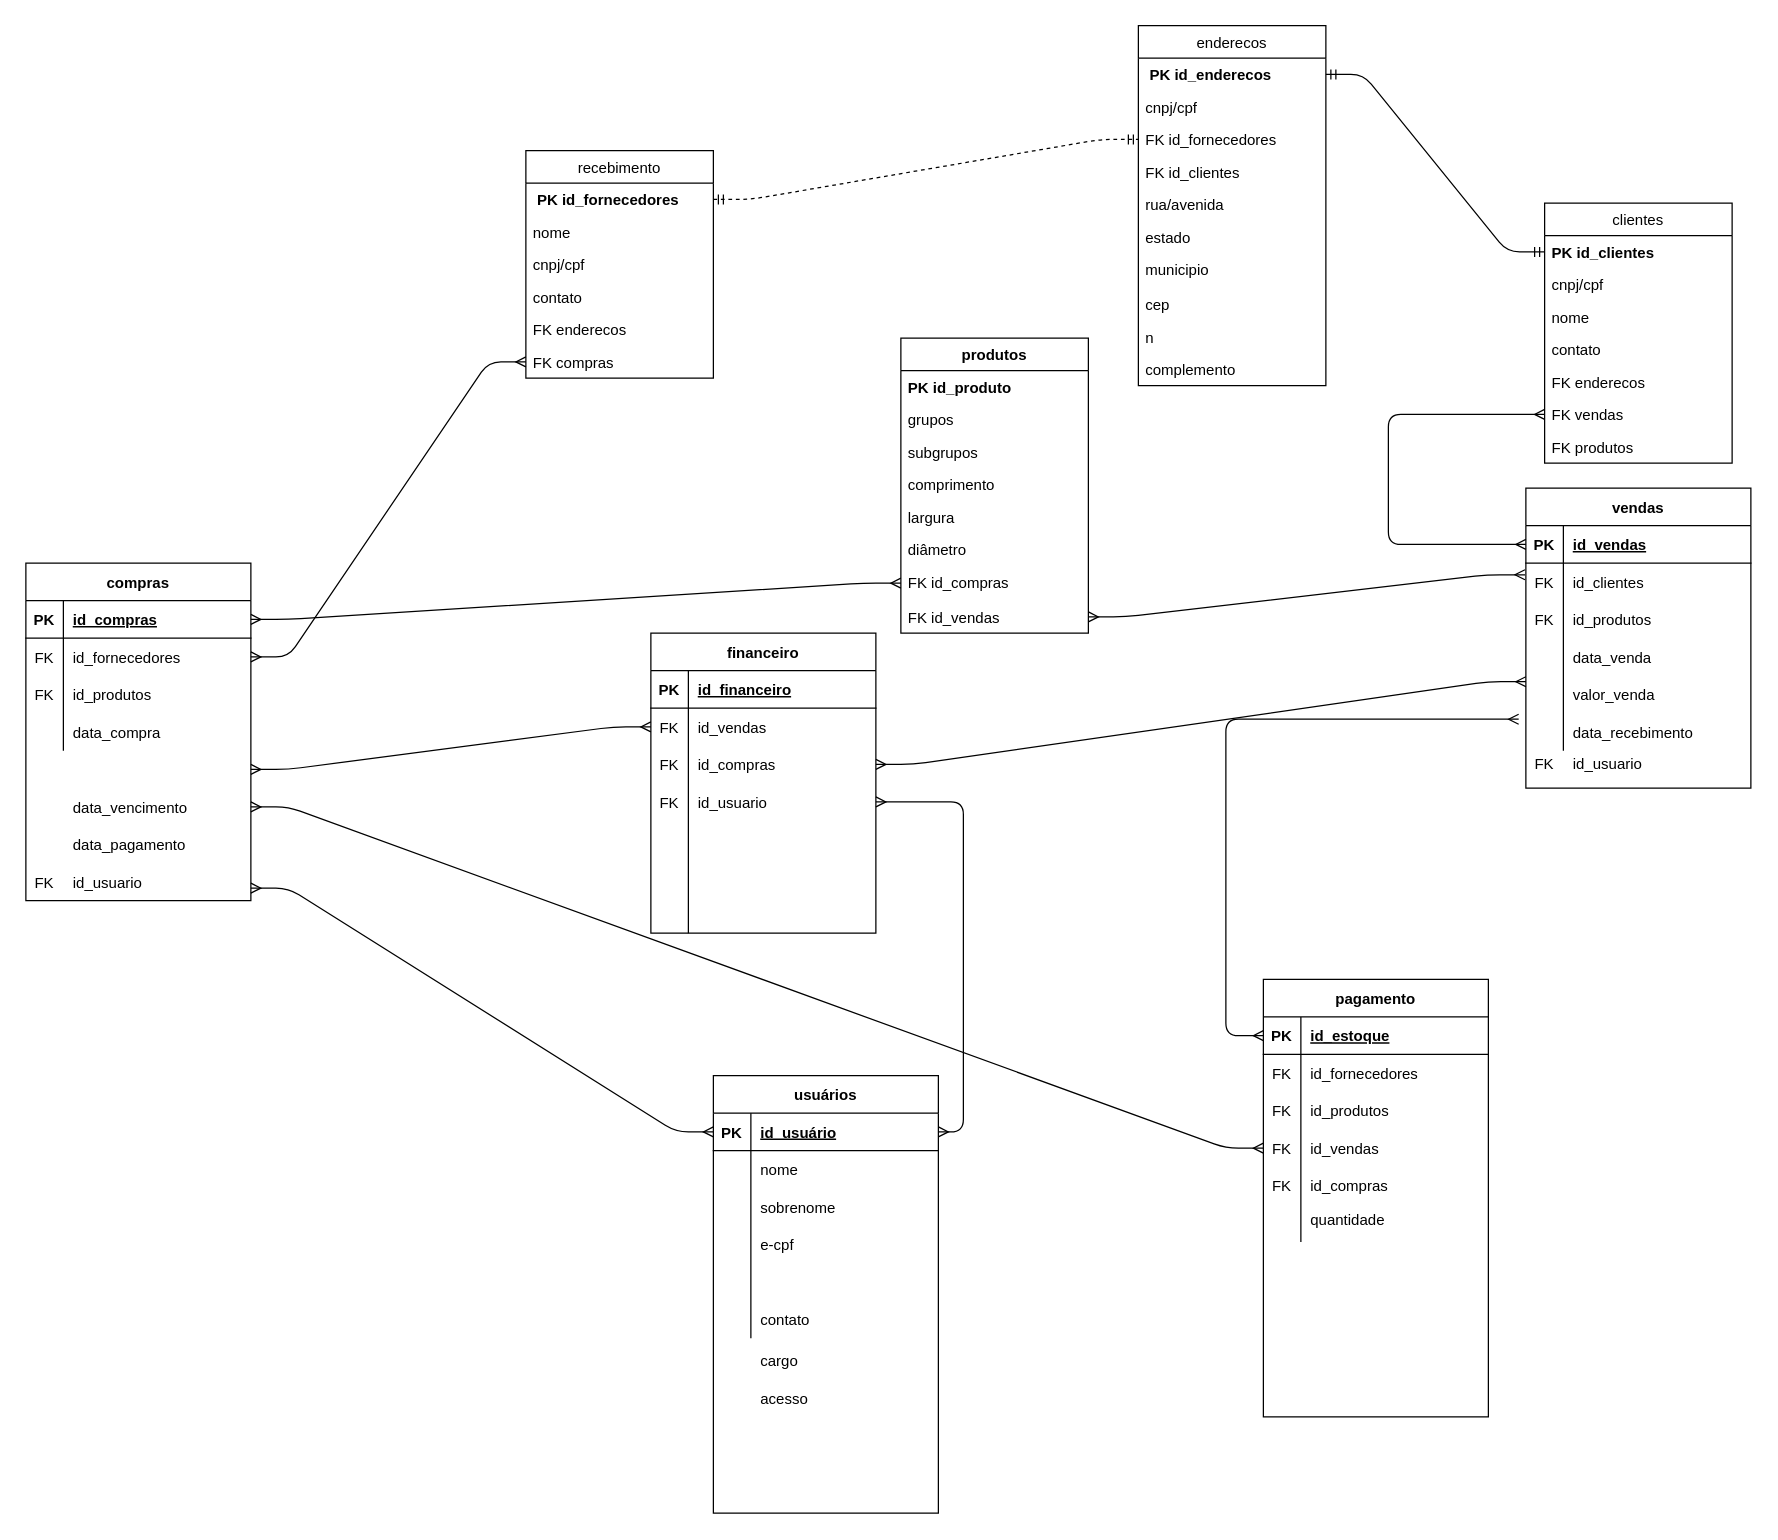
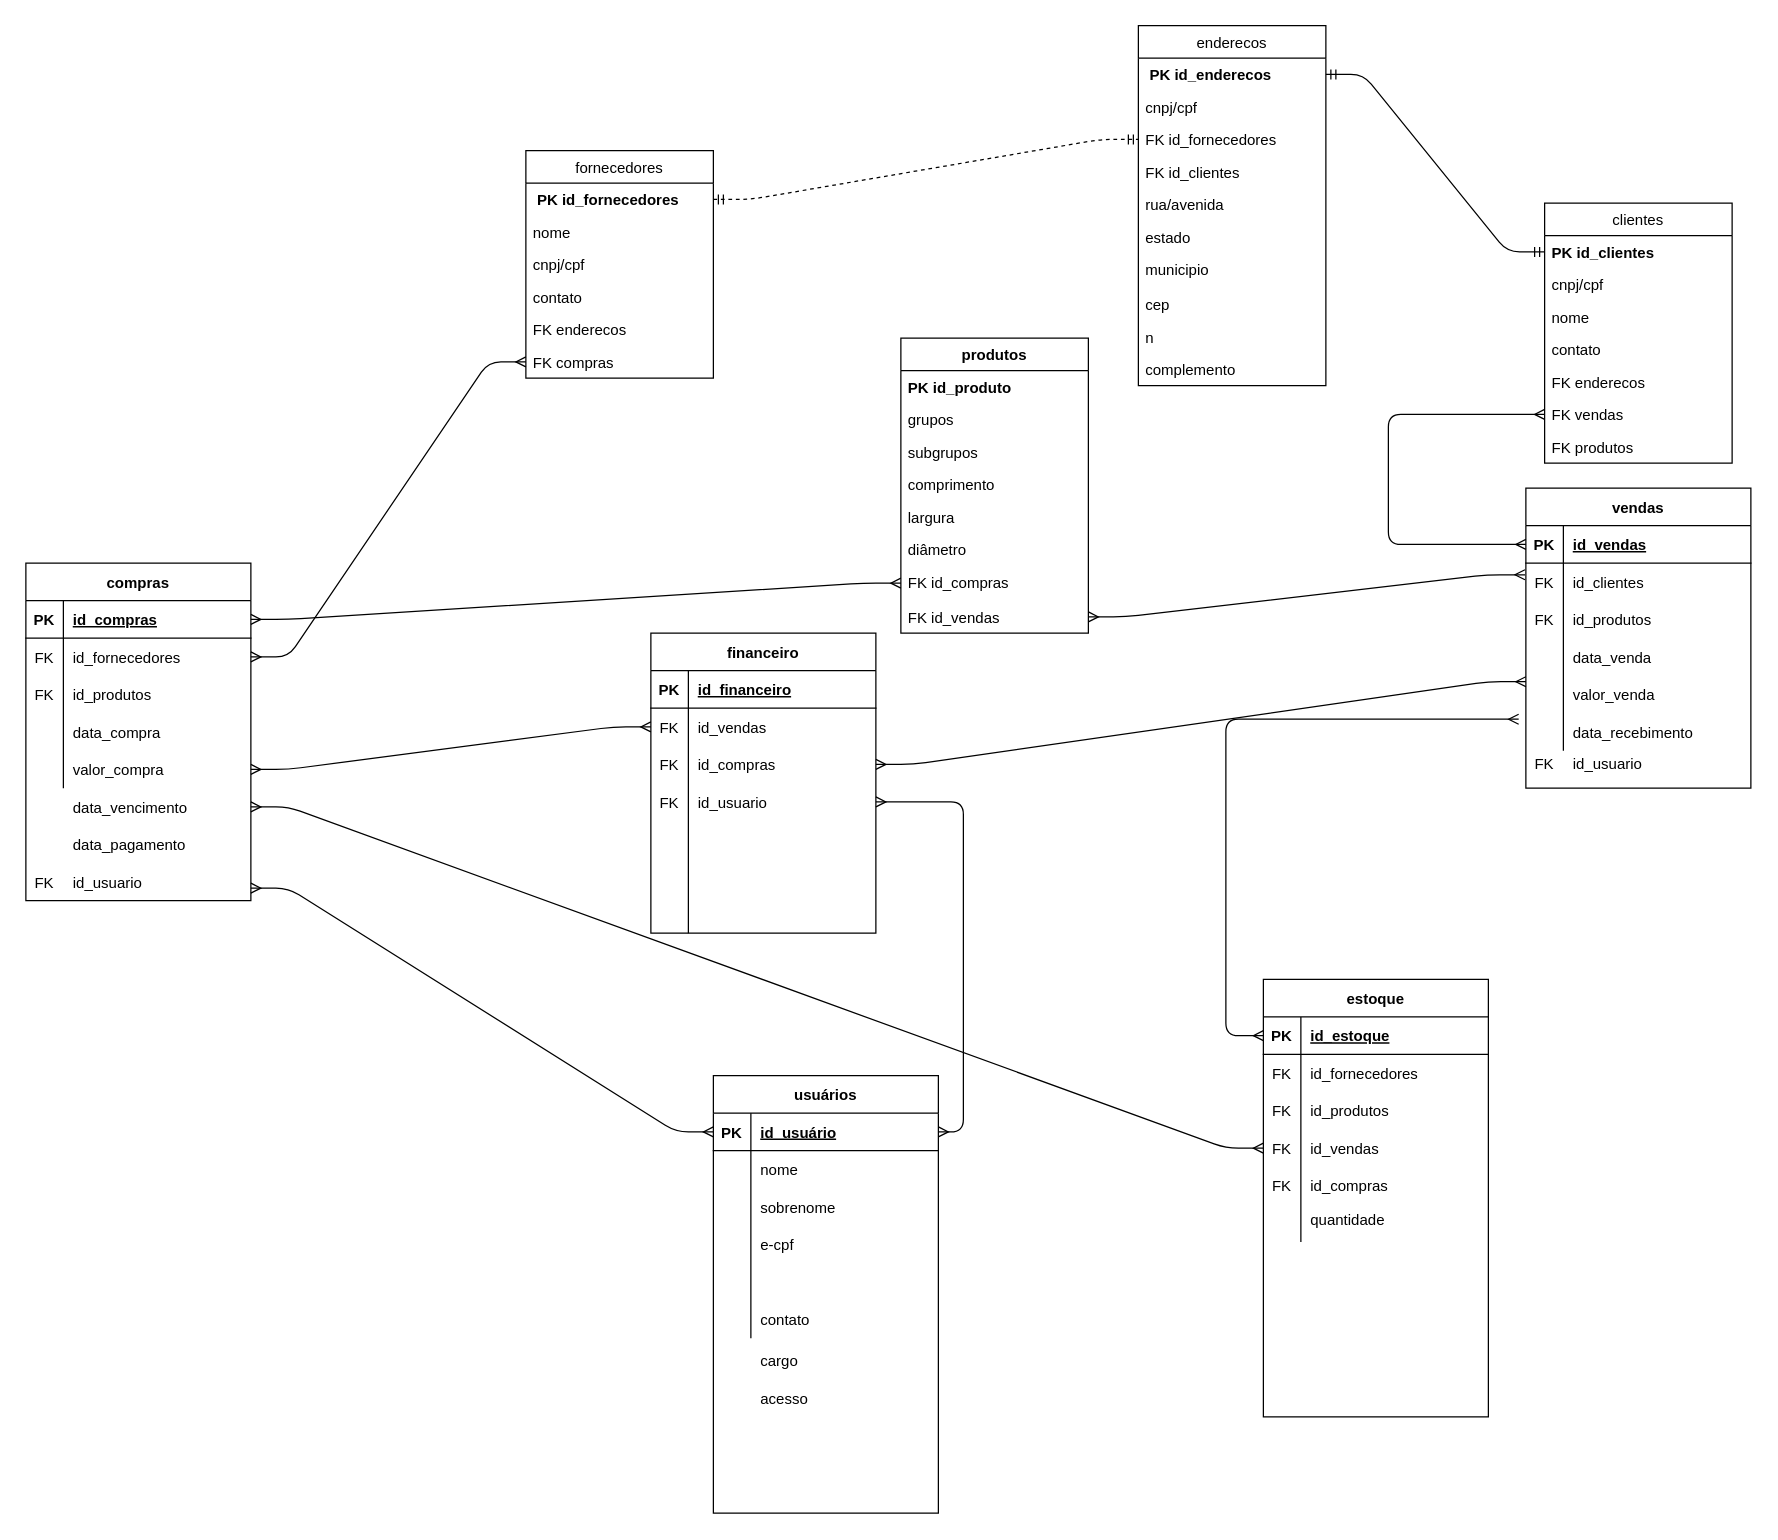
(619, 168) -> (619, 168)
none -> (157, 769)
(1375, 999) -> (1375, 999)
